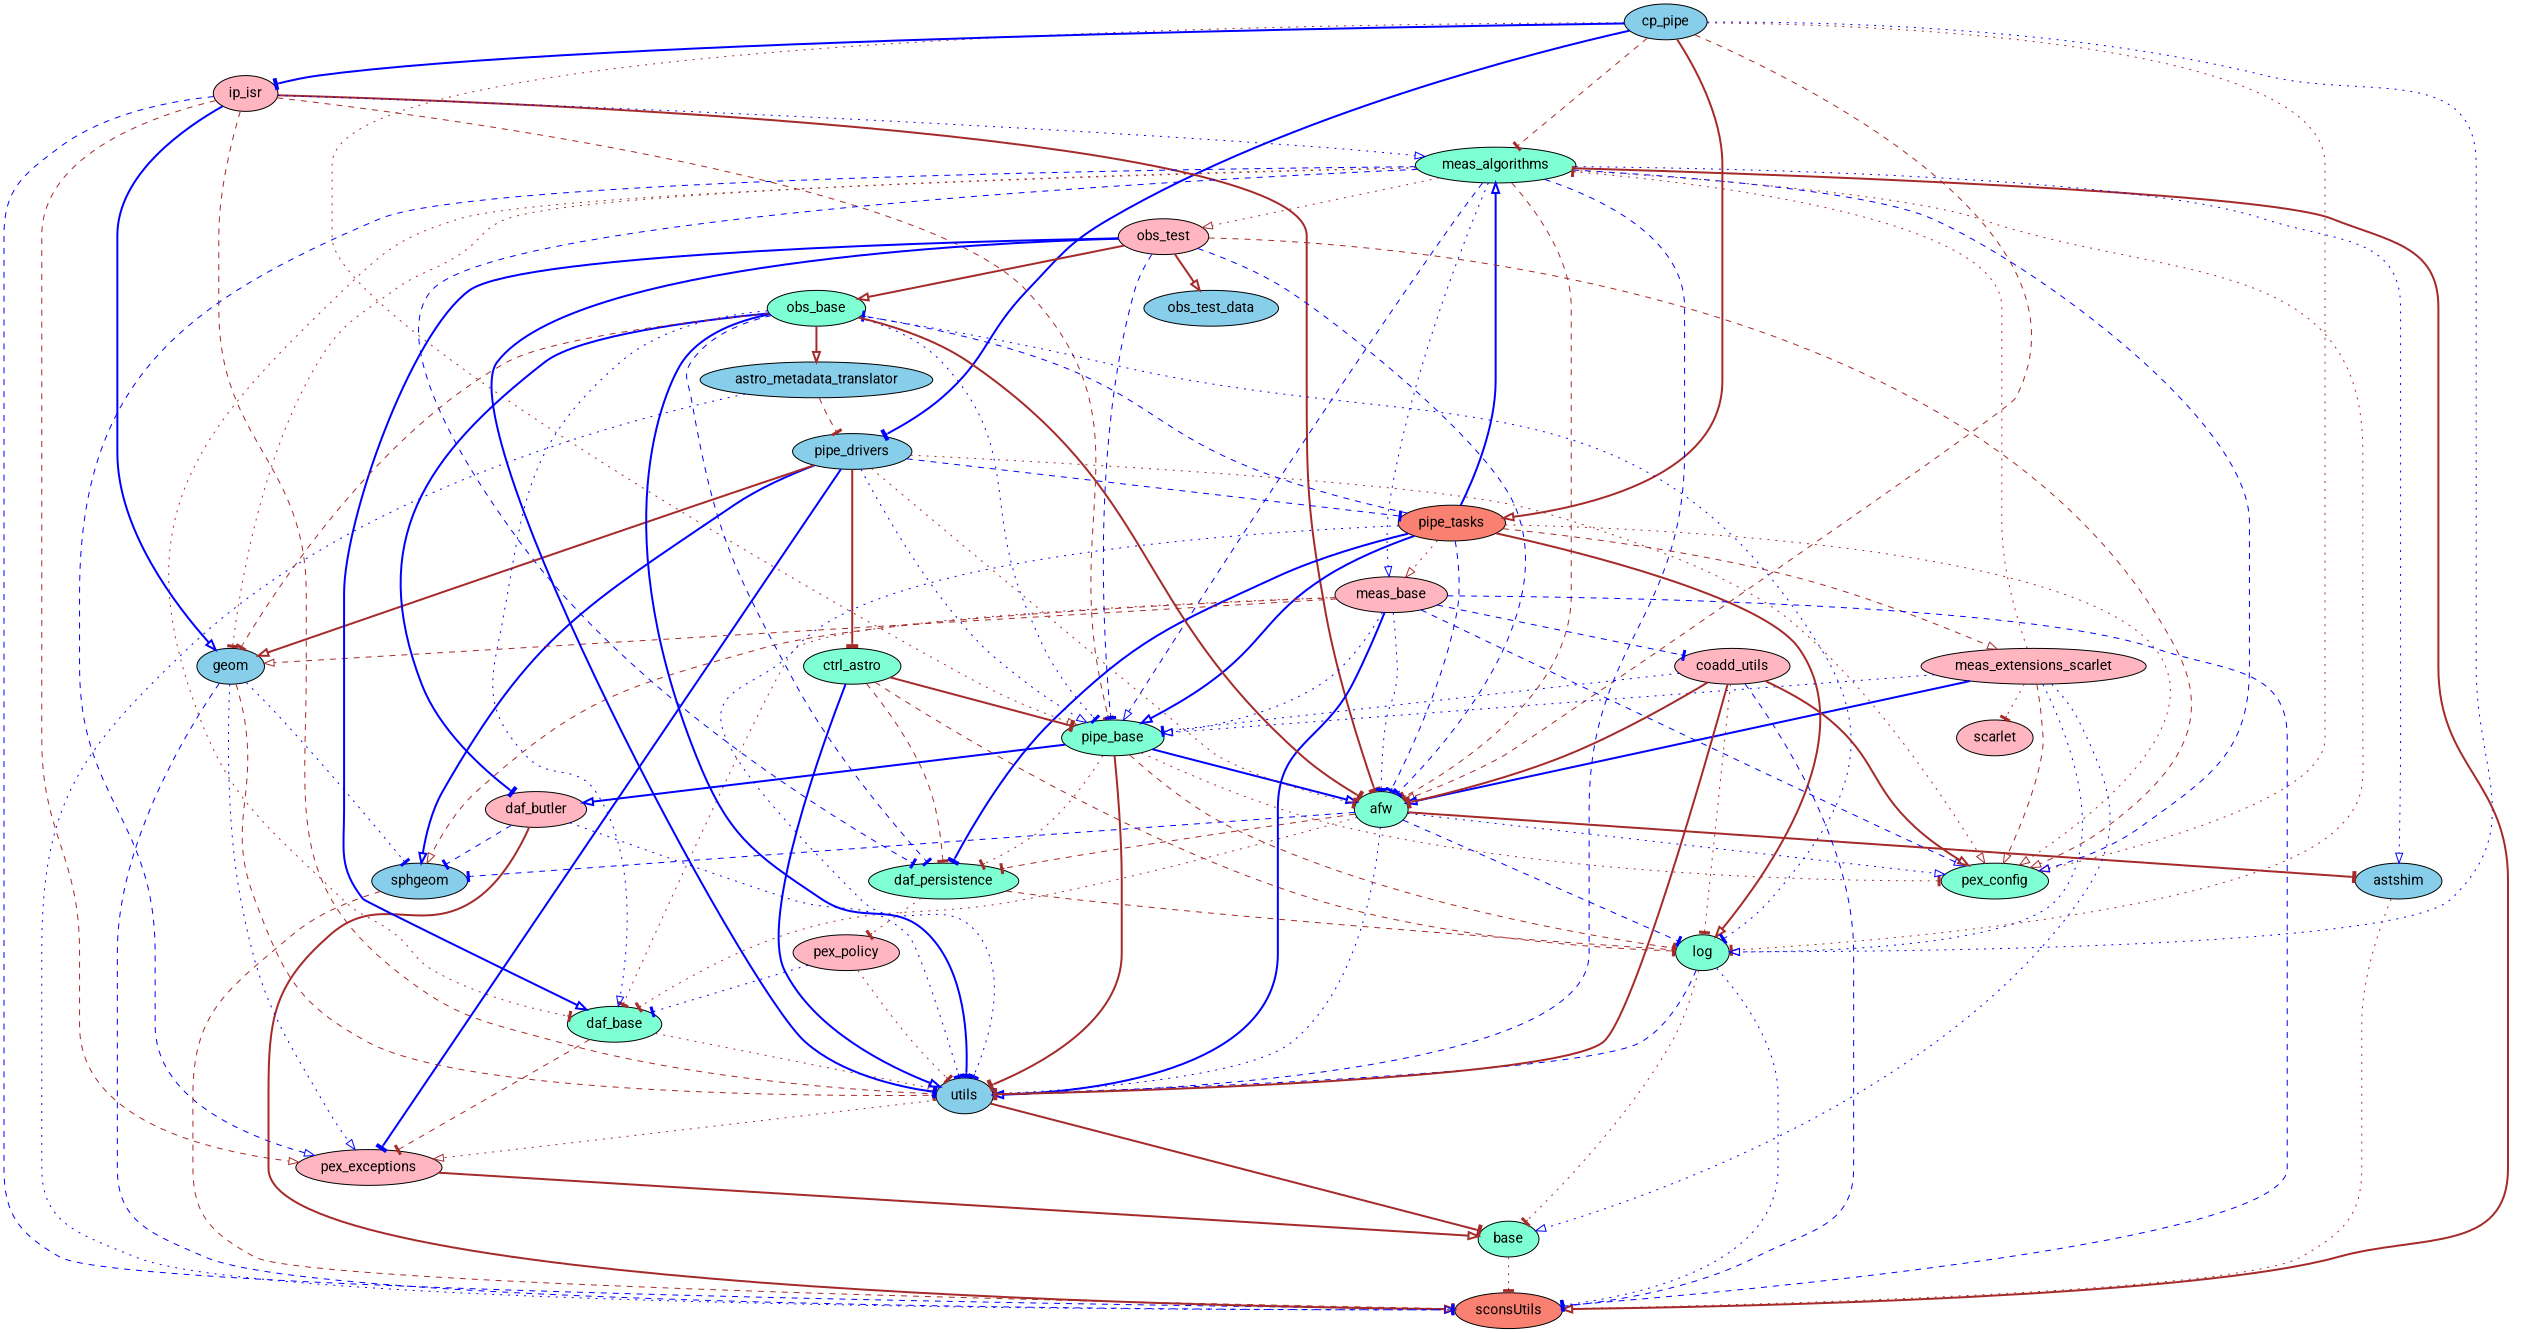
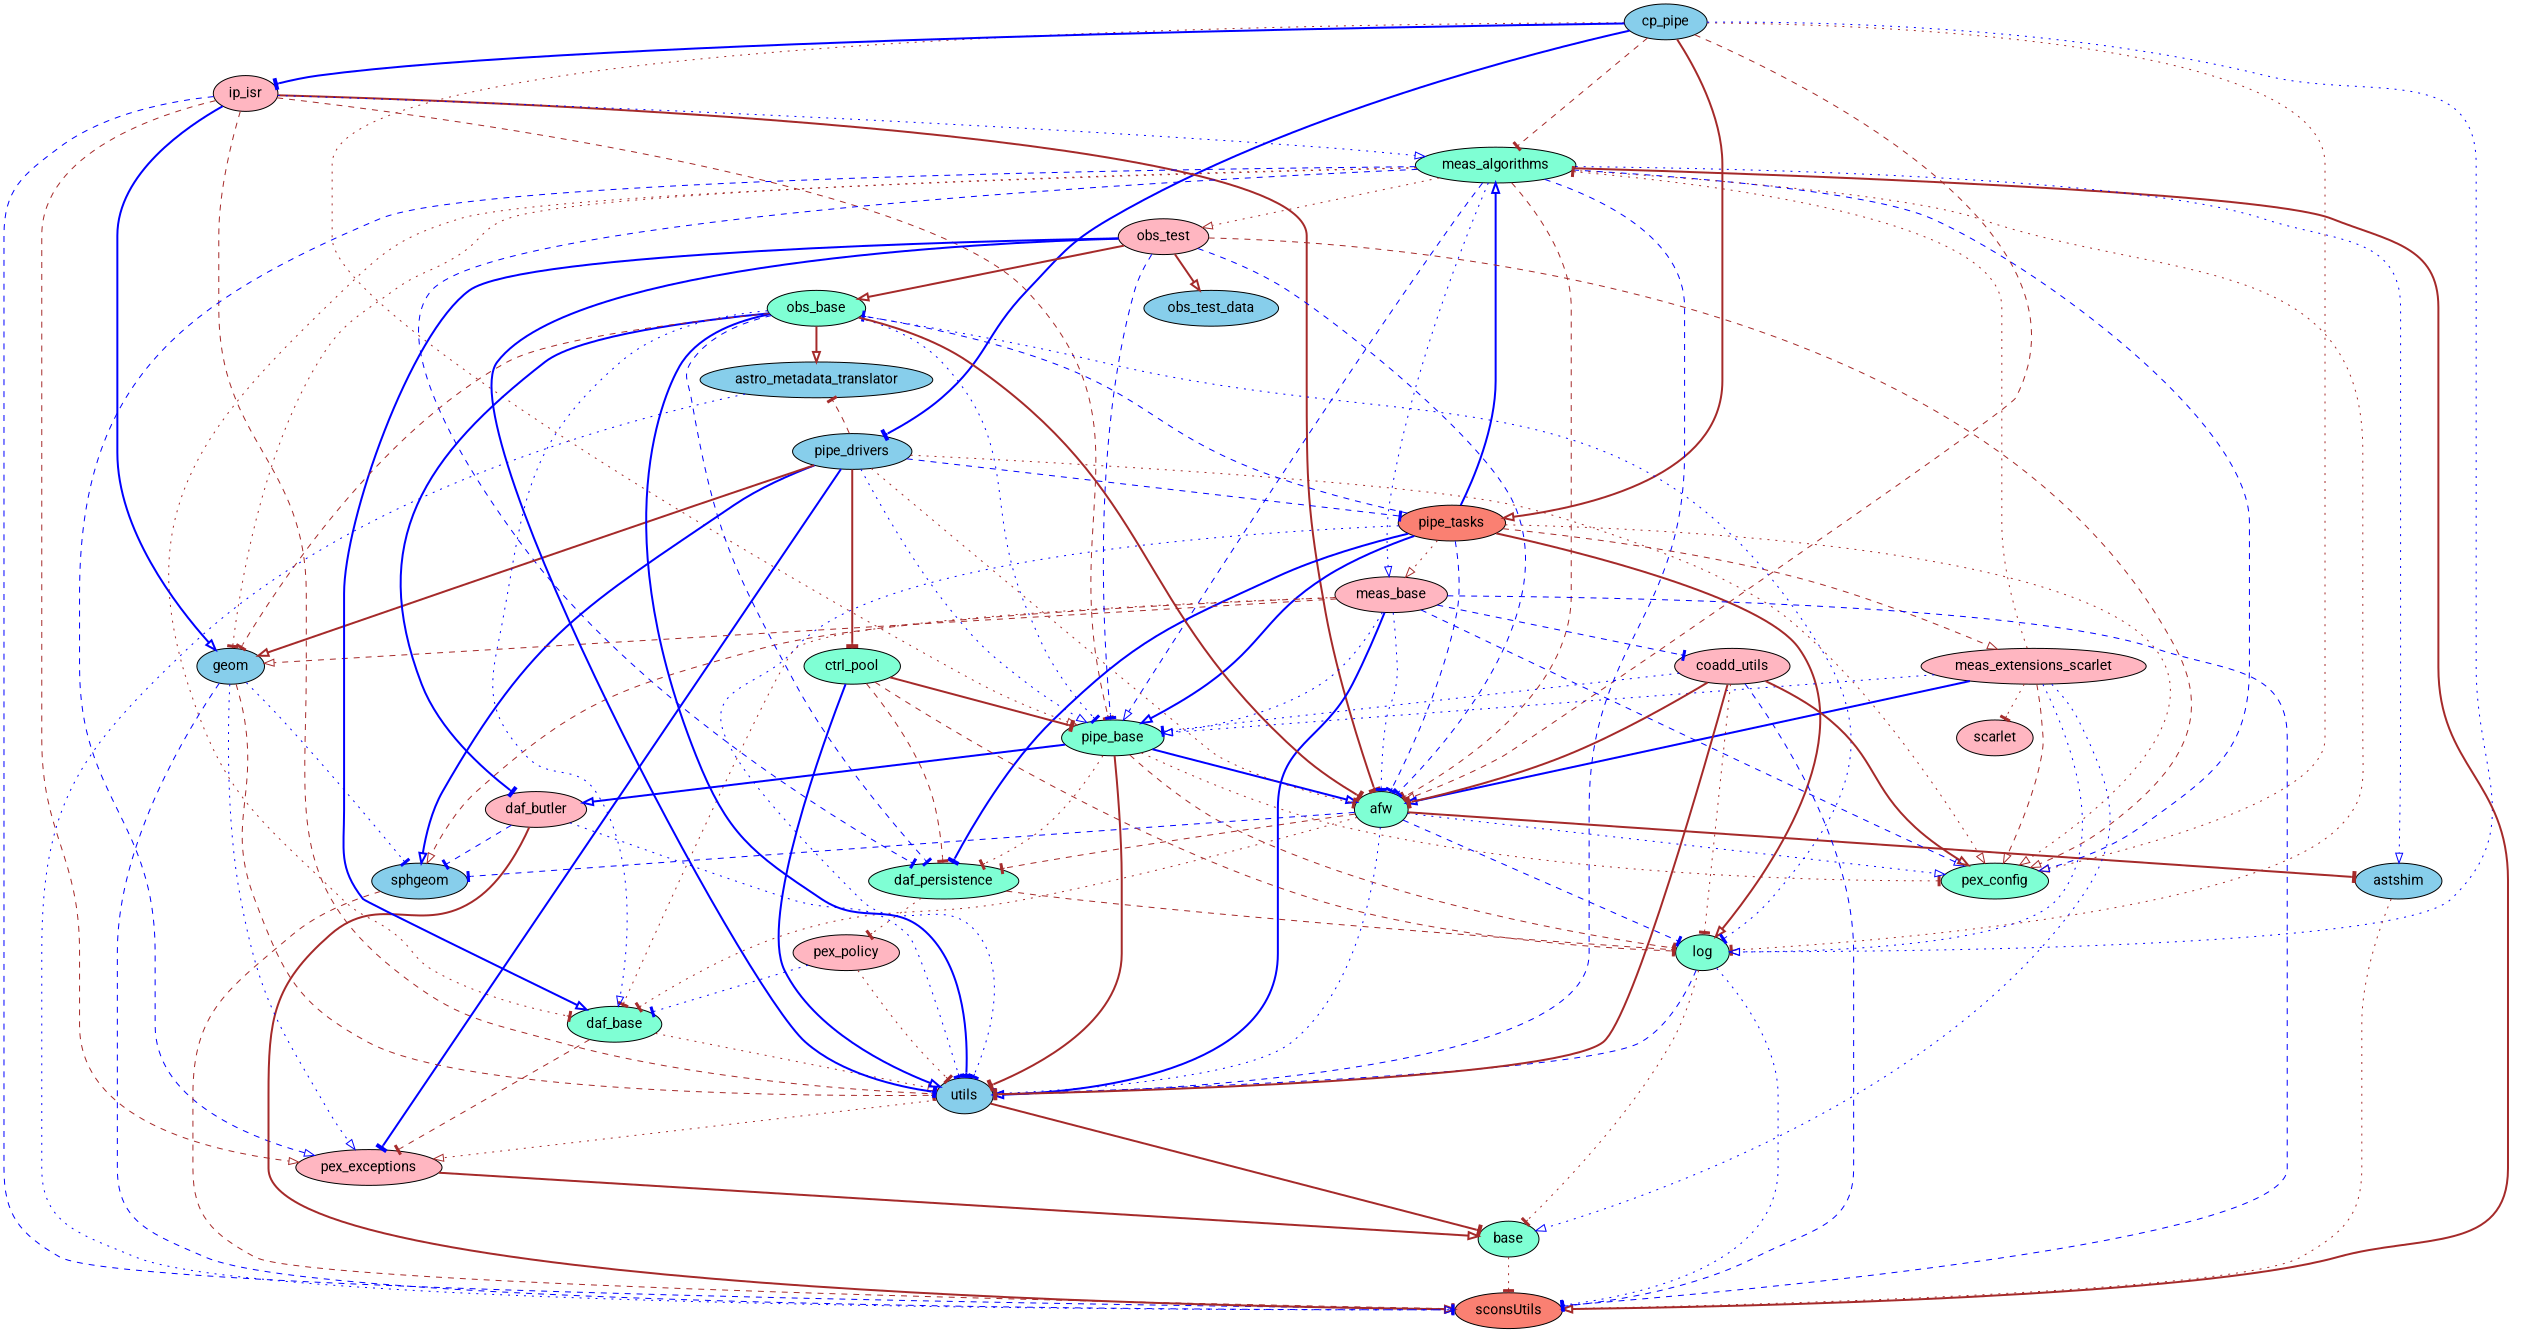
(827, 414) -> (842, 417)
(852, 666) -> (852, 666)
